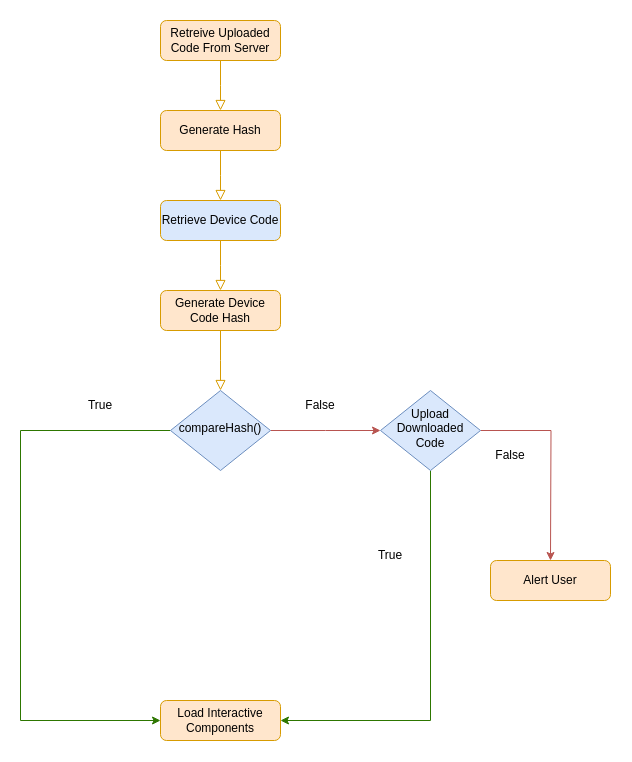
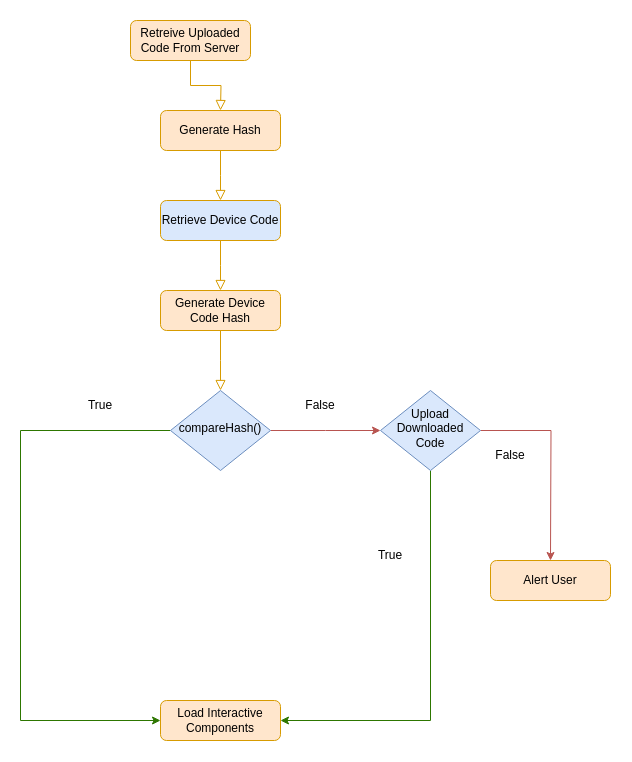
(221, 41) -> (191, 41)
